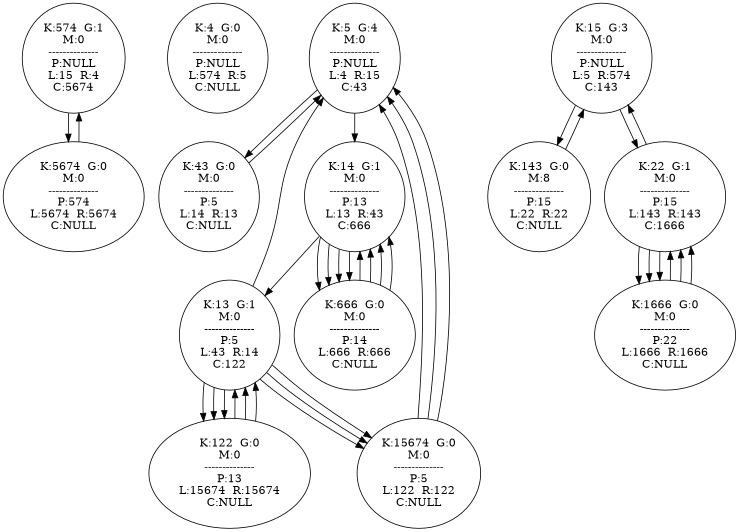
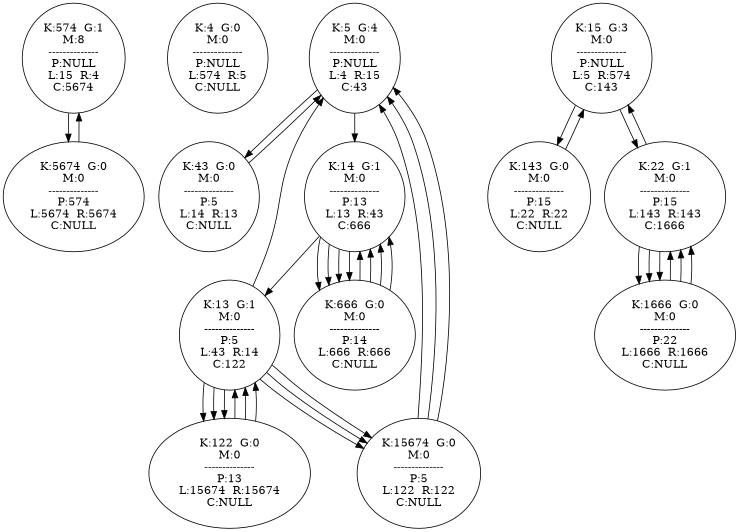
(74, 58) -> (74, 58)
(539, 197) -> (539, 197)
